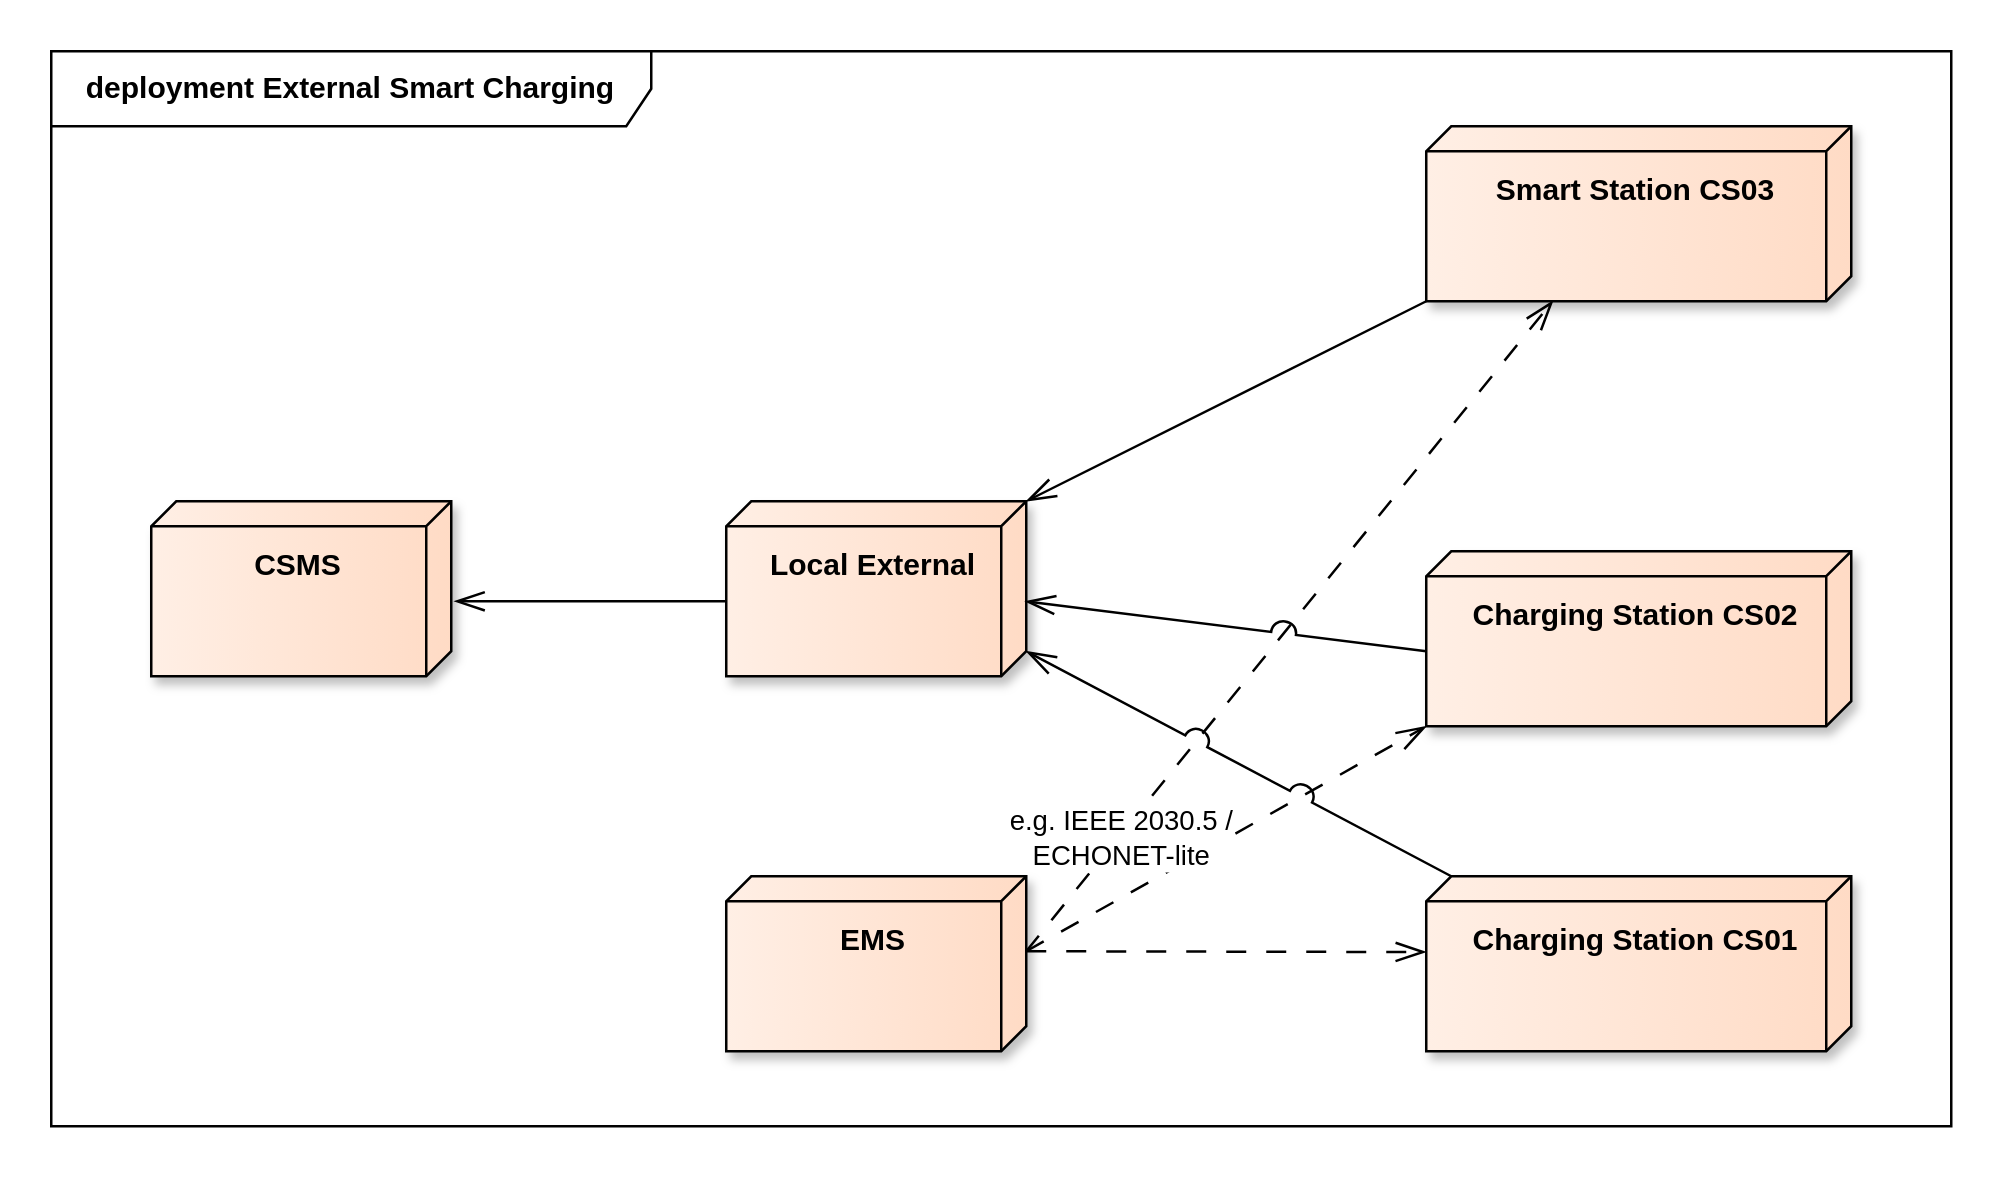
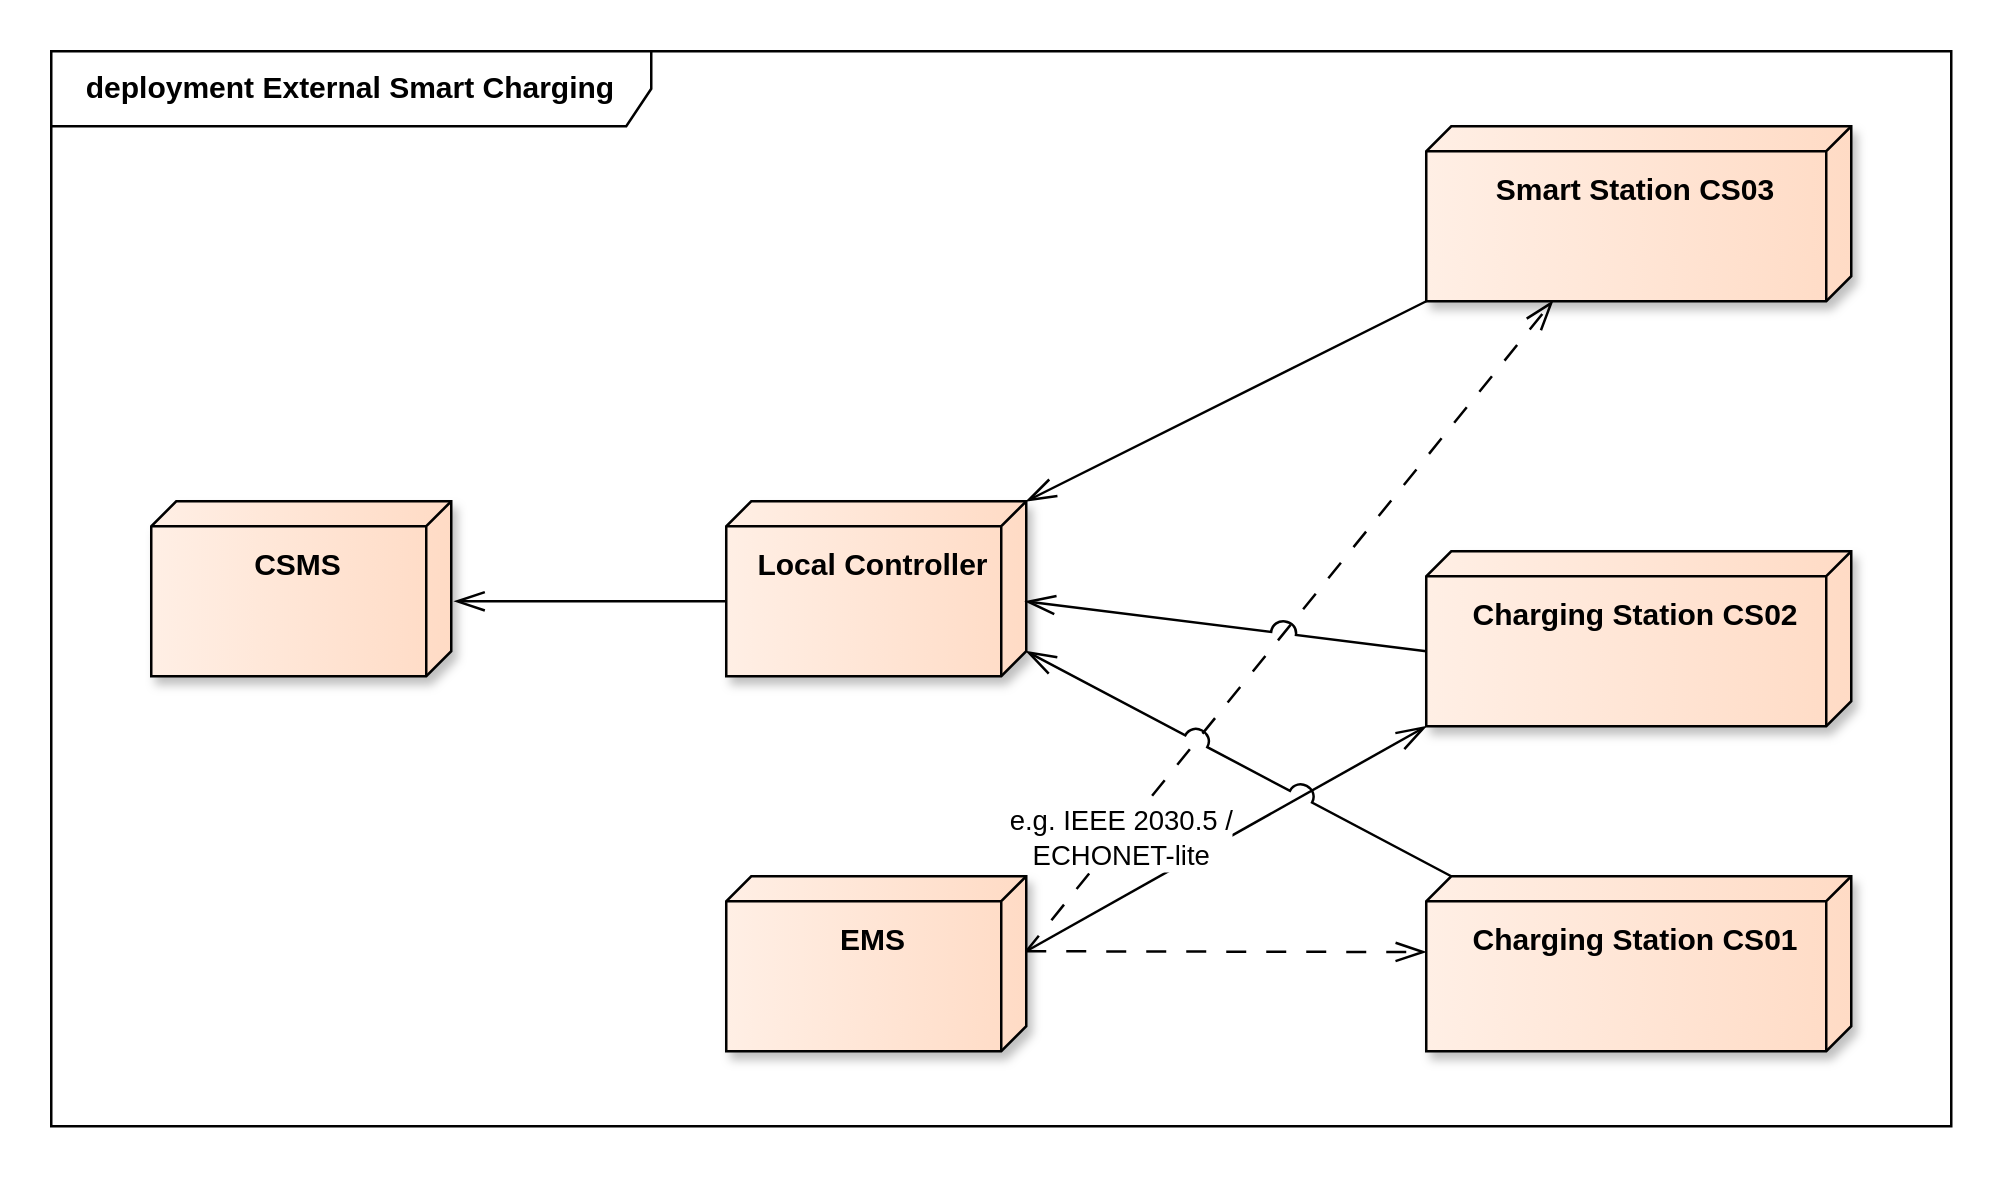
(874, 537) -> (874, 537)
(1086, 917) -> (1086, 917)
